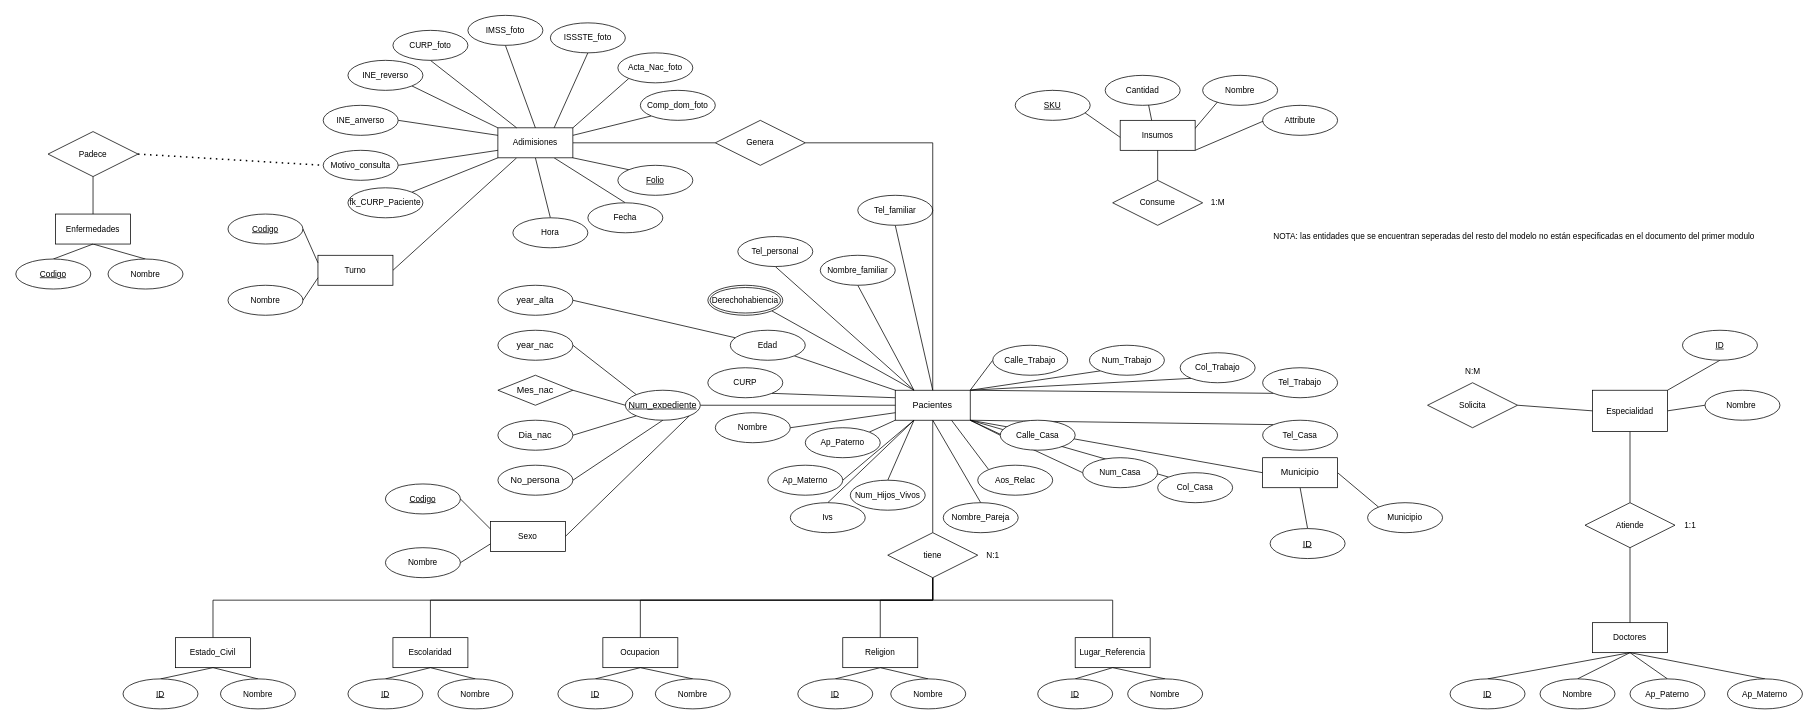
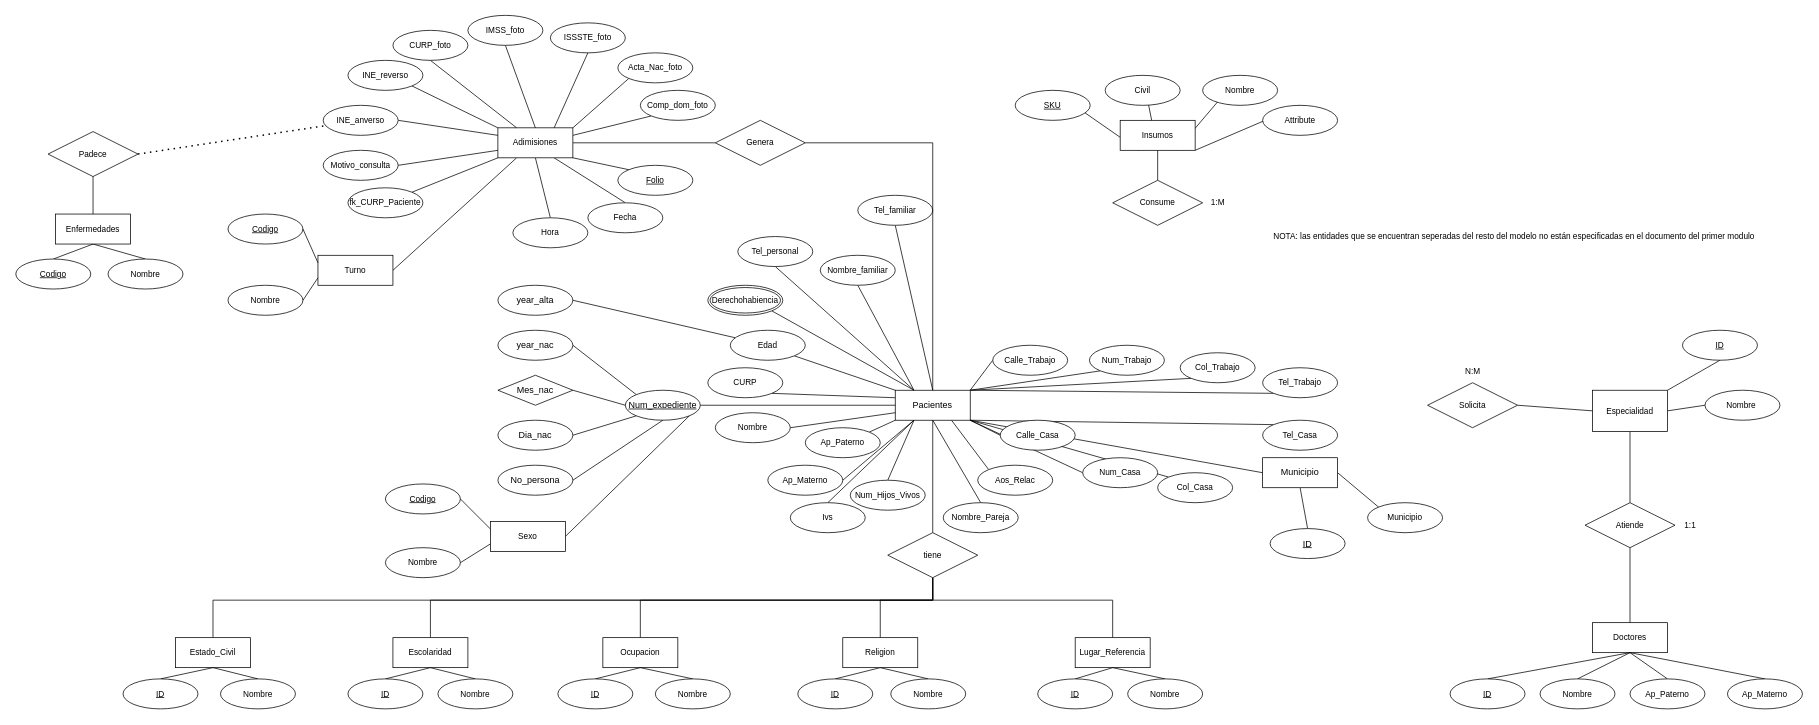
(1143, 90) -> (1143, 90)
(230, 160) -> (233, 140)
(993, 555) -> none
